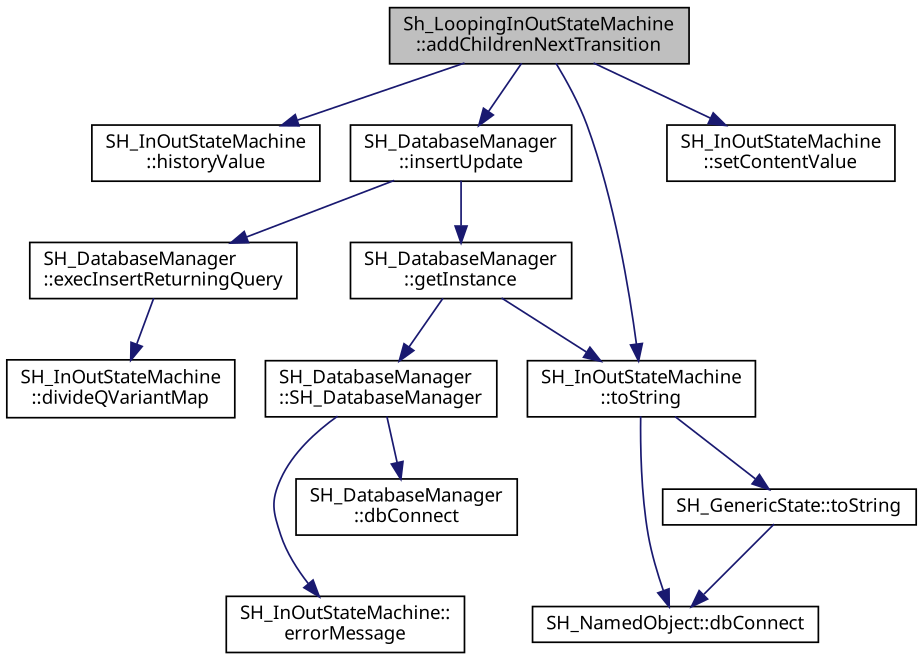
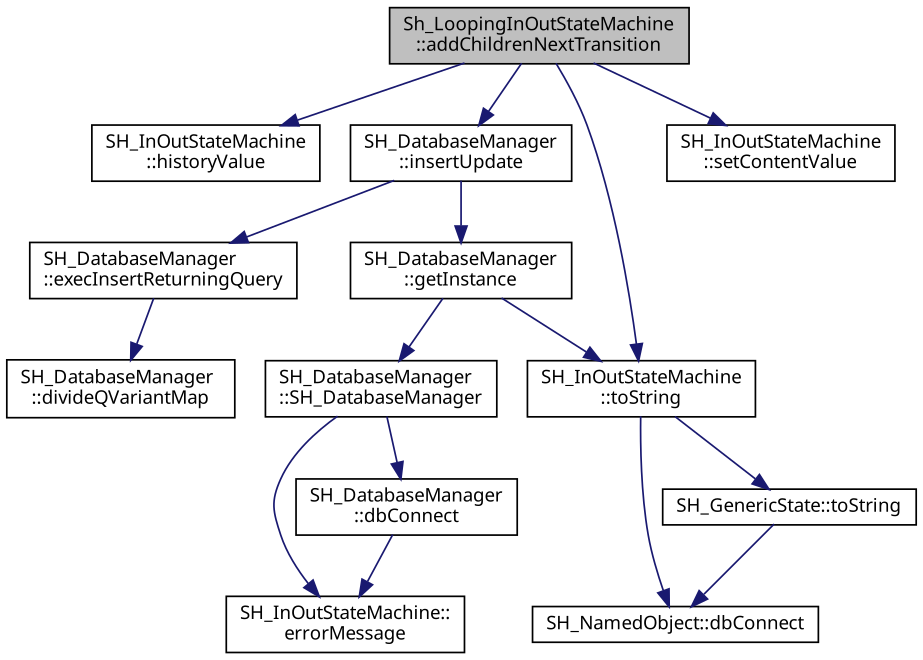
(121, 389) -> (121, 389)
none -> (380, 558)
